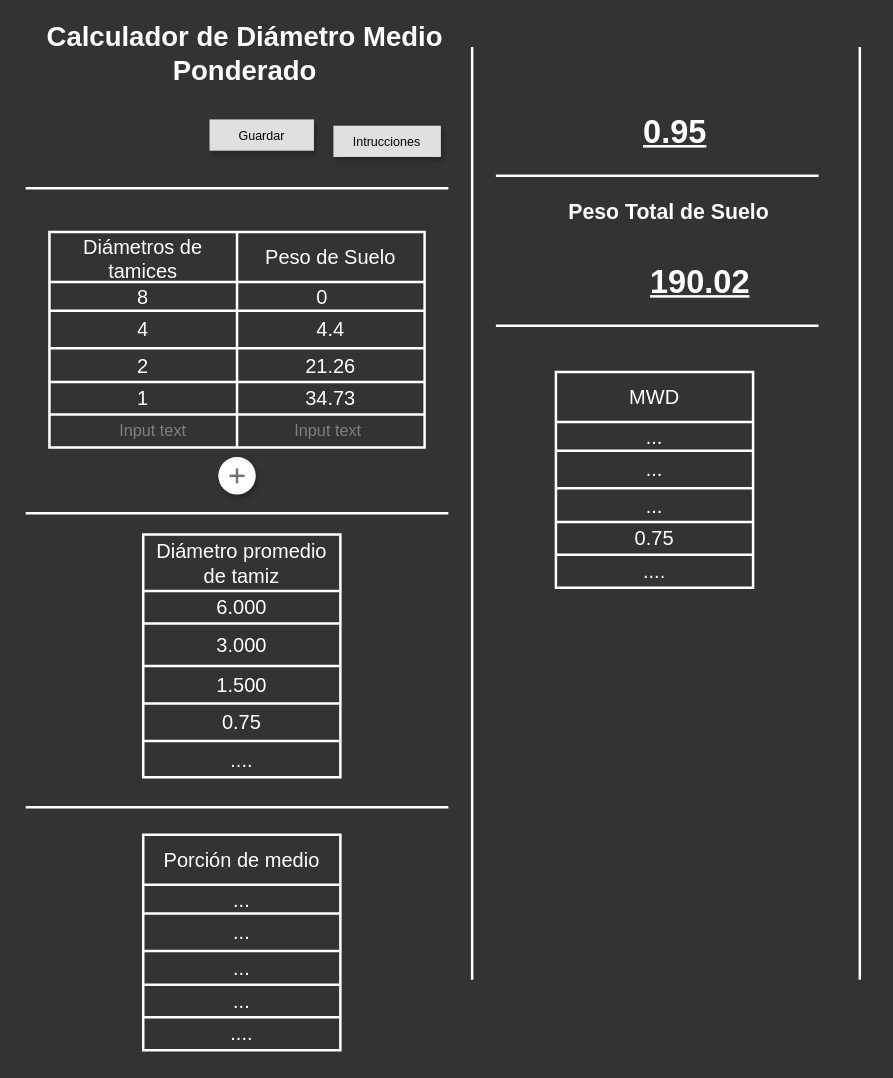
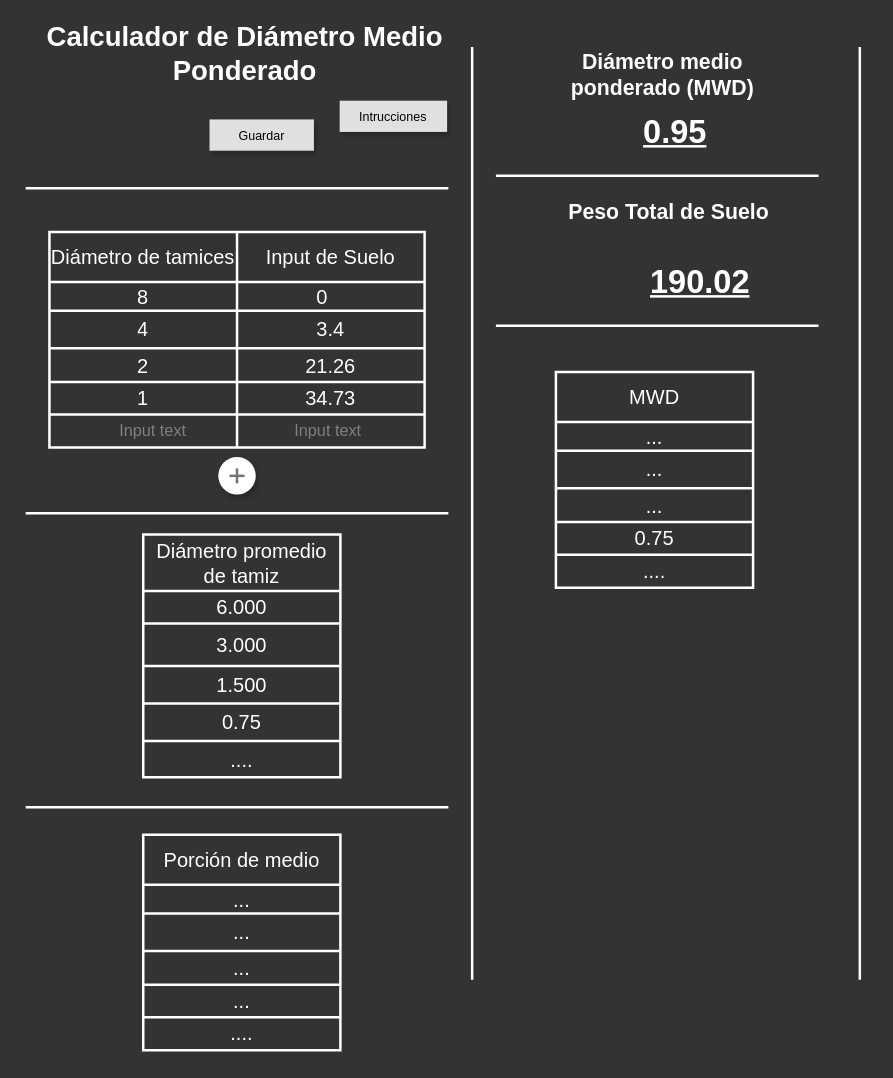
none -> (662, 76)
(387, 141) -> (393, 116)
(143, 257) -> (143, 257)
(331, 257) -> (331, 257)
(331, 329) -> (331, 329)
